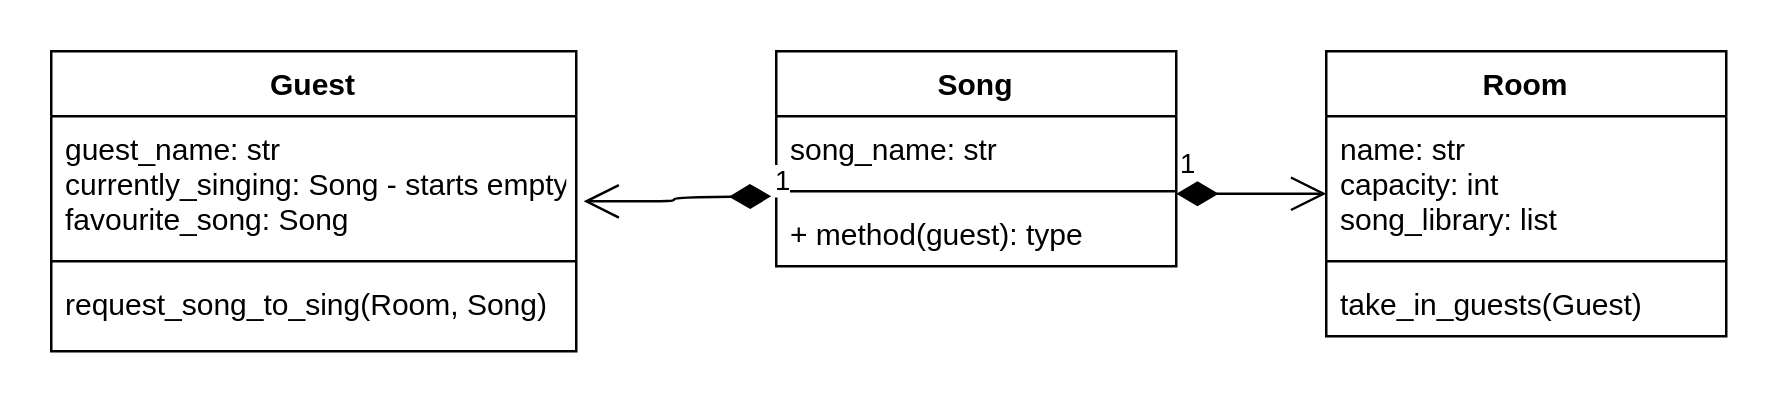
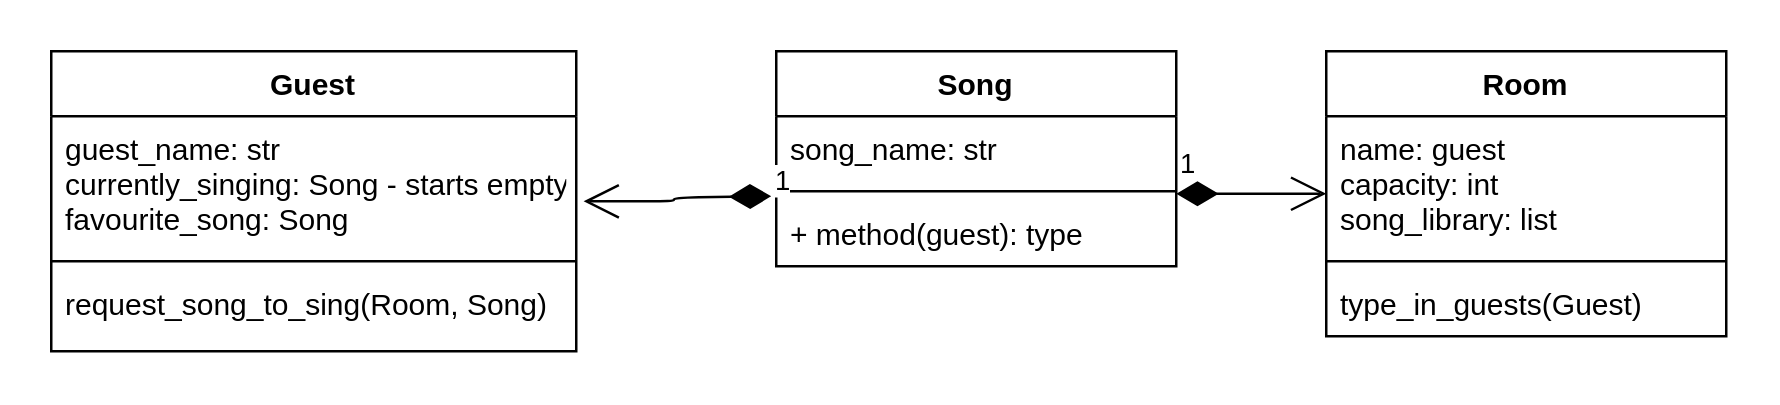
(1408, 150) -> (1425, 150)
(1513, 305) -> (1513, 305)
